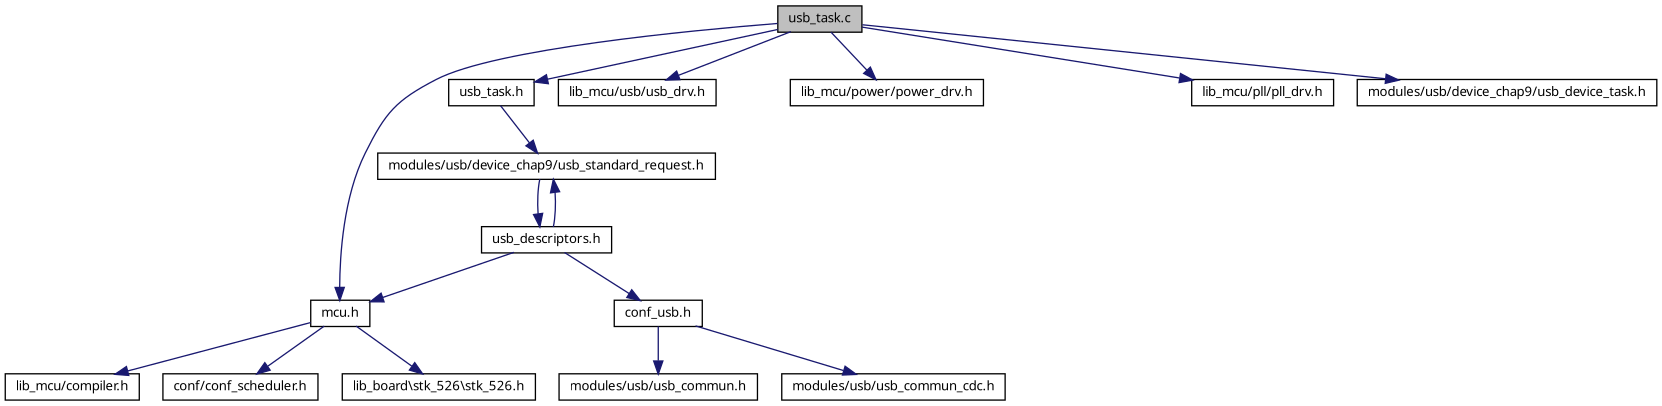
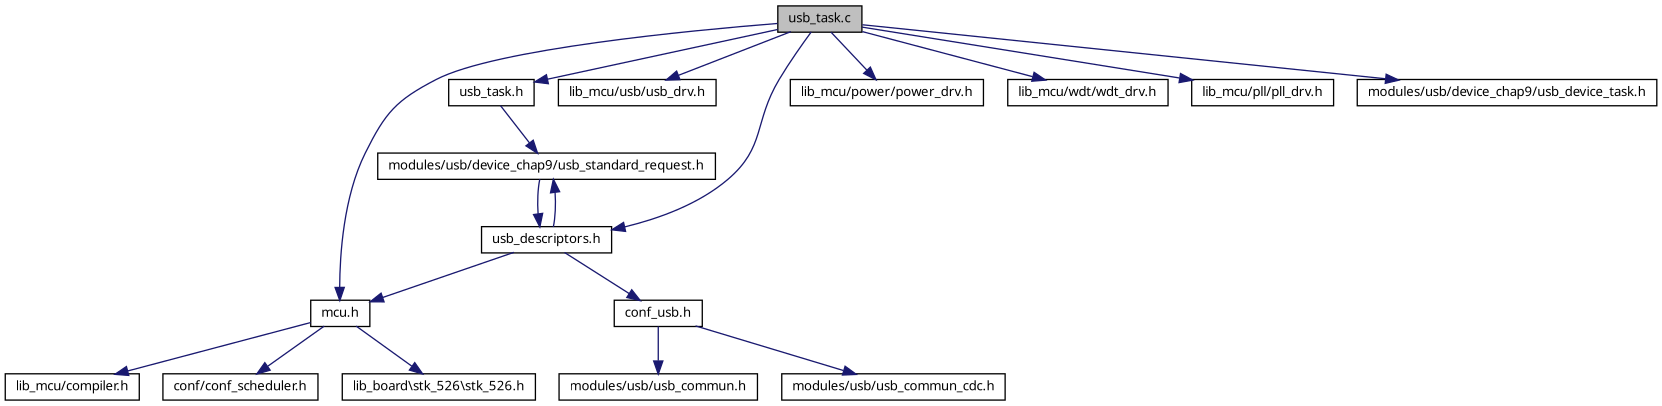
none -> (1088, 93)
none -> (747, 158)
